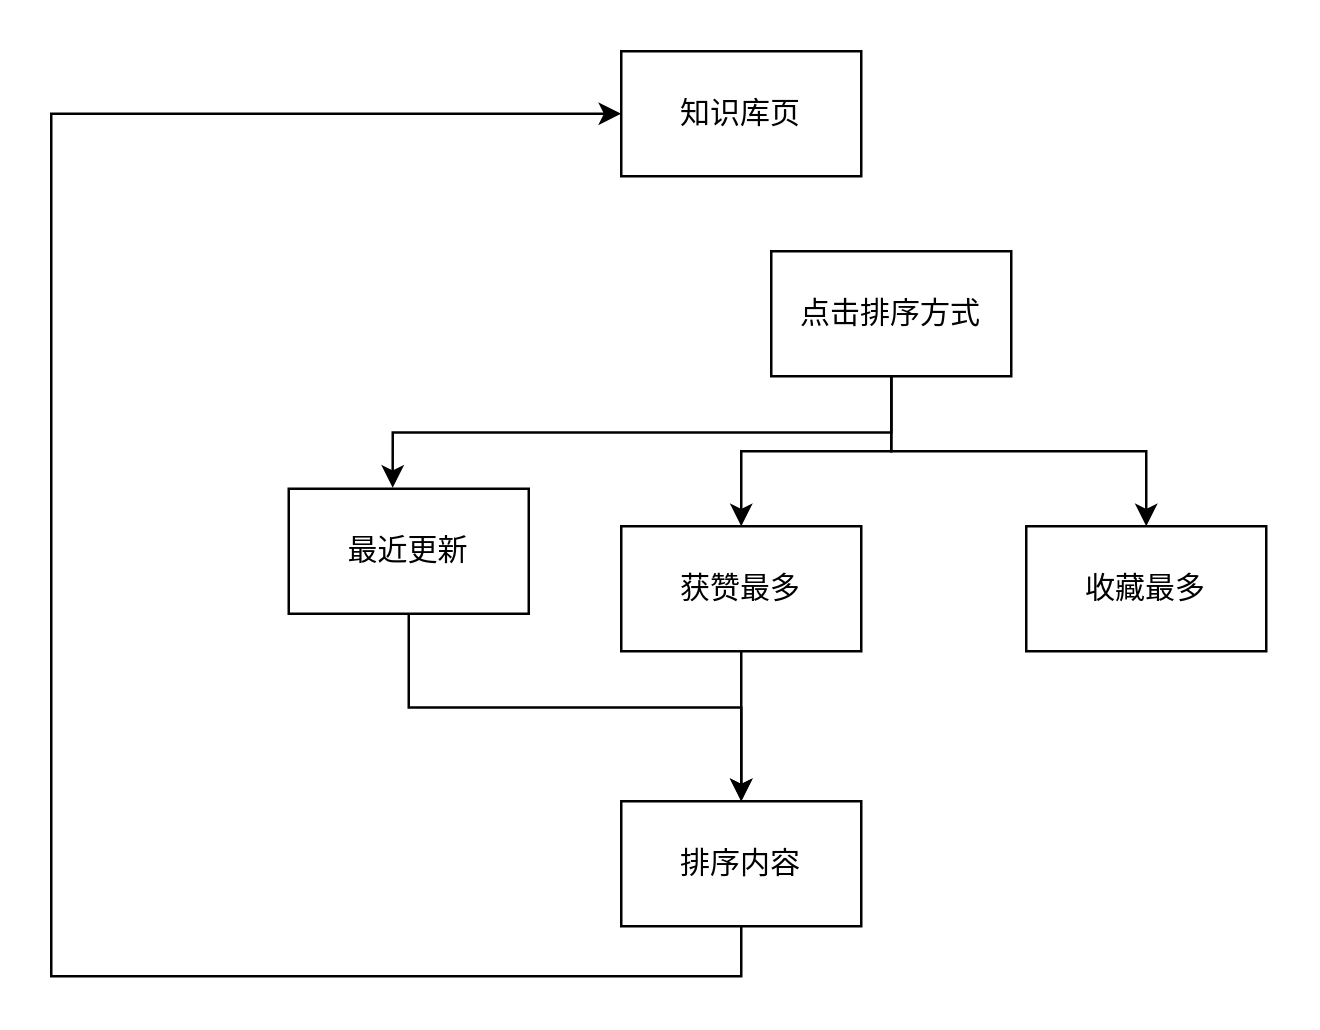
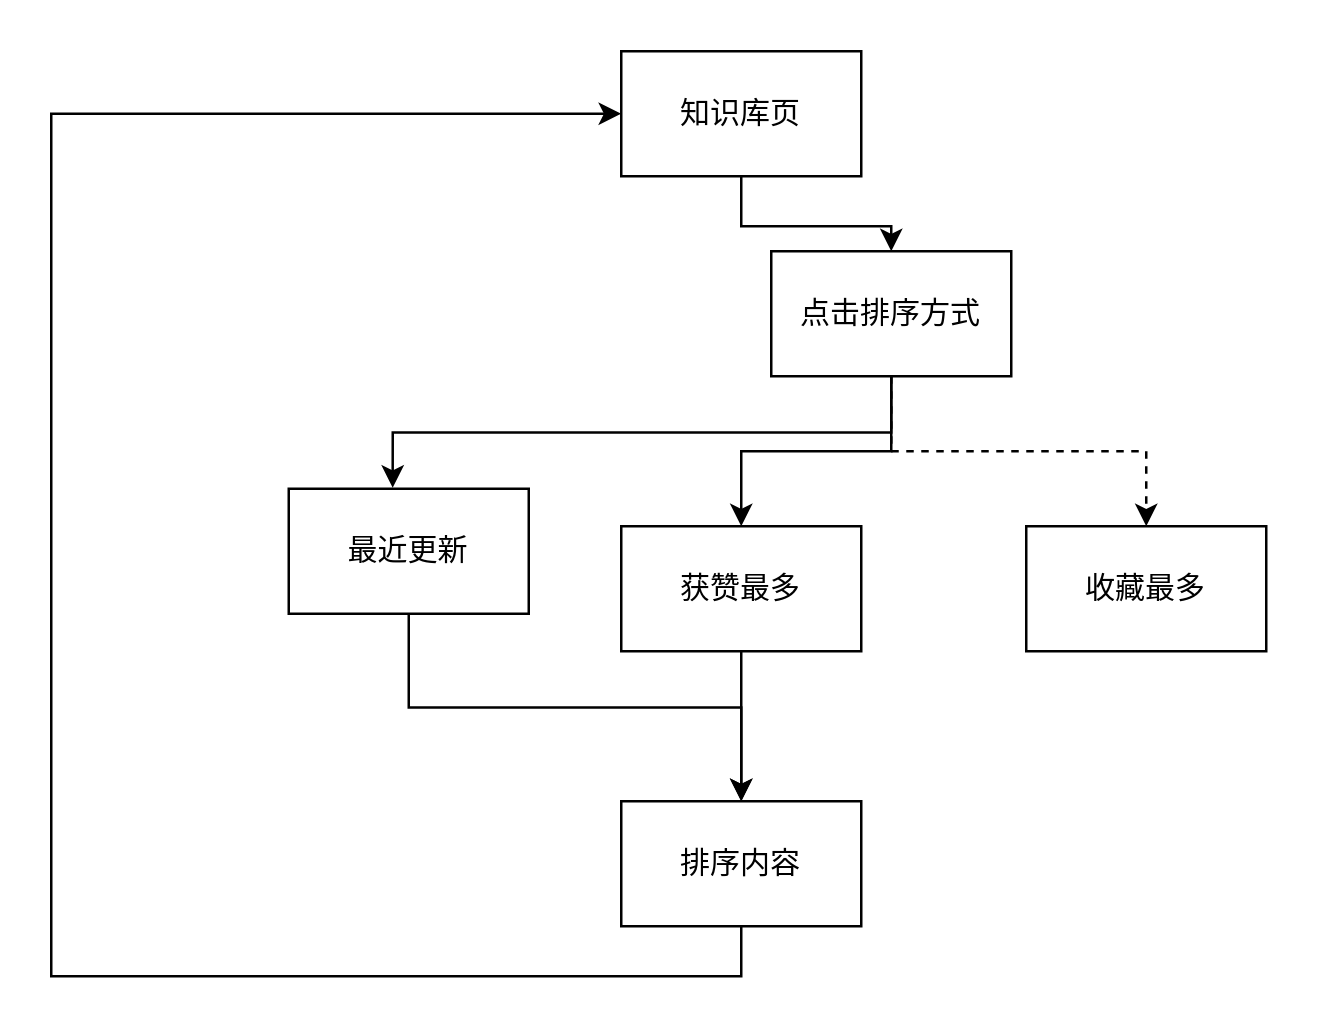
none -> (795, 226)
(1051, 451) -> (1051, 451)
